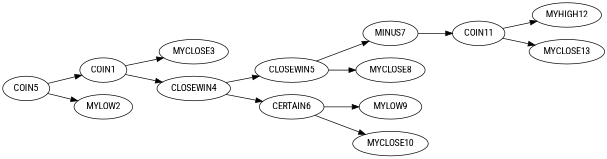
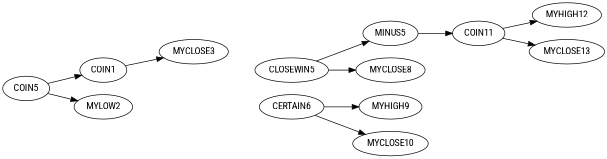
(390, 33) -> (390, 33)
(194, 88) -> none
(390, 107) -> (390, 107)
